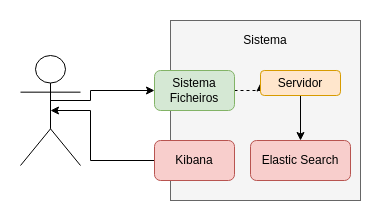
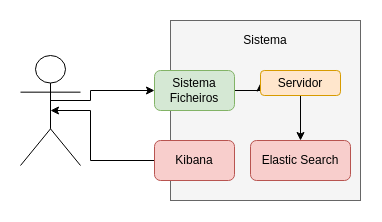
(247, 91) -> (247, 91)
